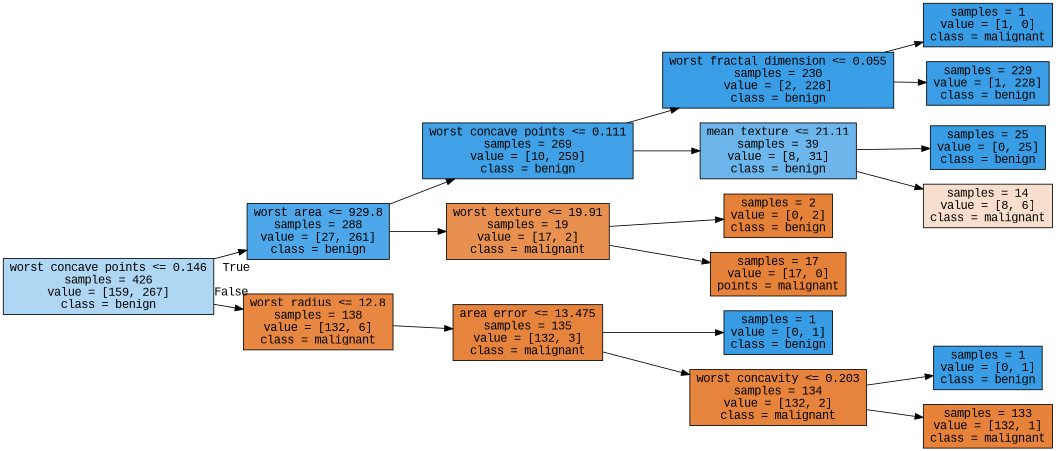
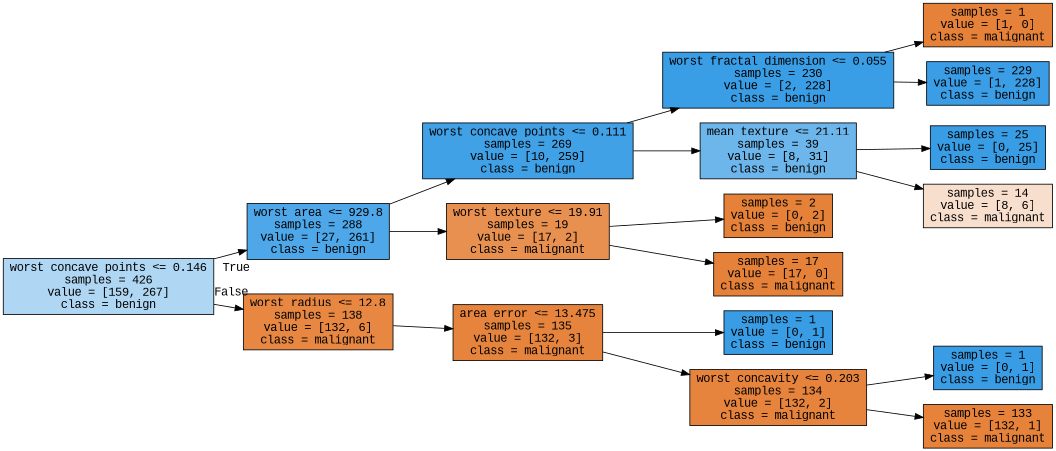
(988, 25) -> (988, 25)
(778, 274) -> (778, 274)
